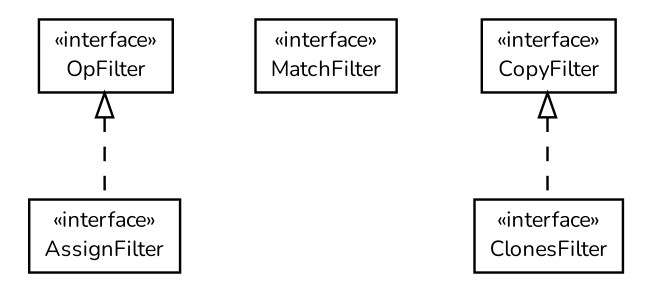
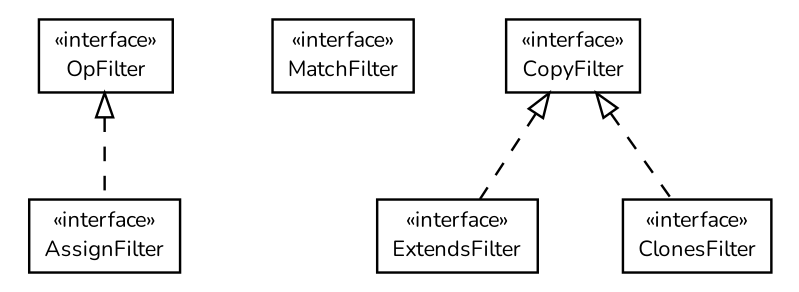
none -> (457, 236)
